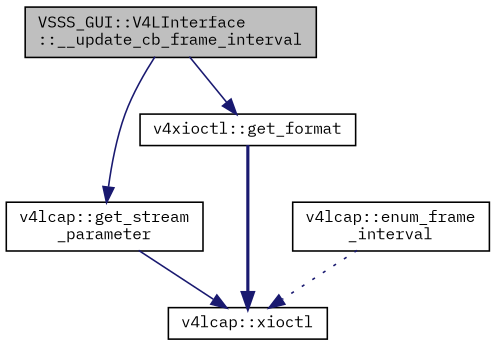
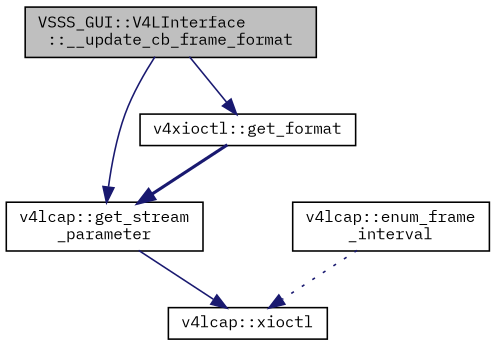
(171, 32) -> (171, 32)
(248, 219) -> (190, 169)
